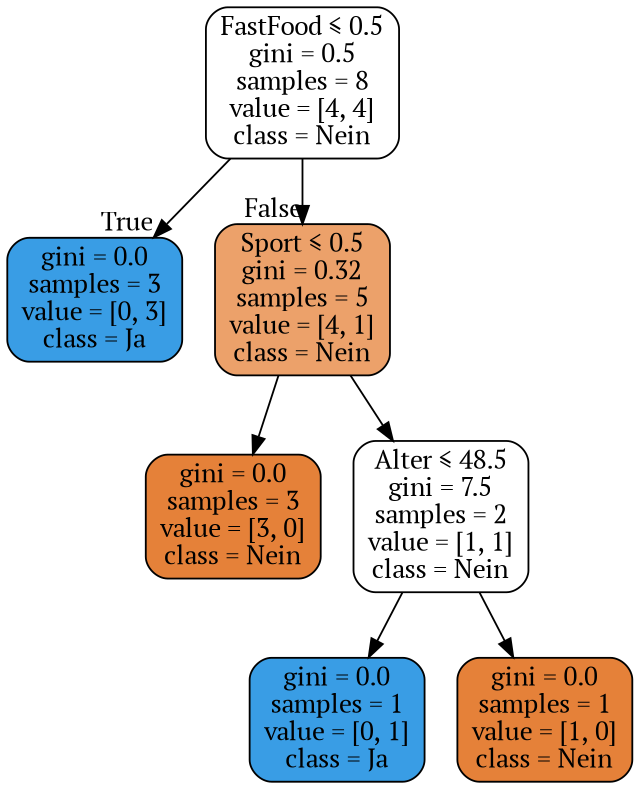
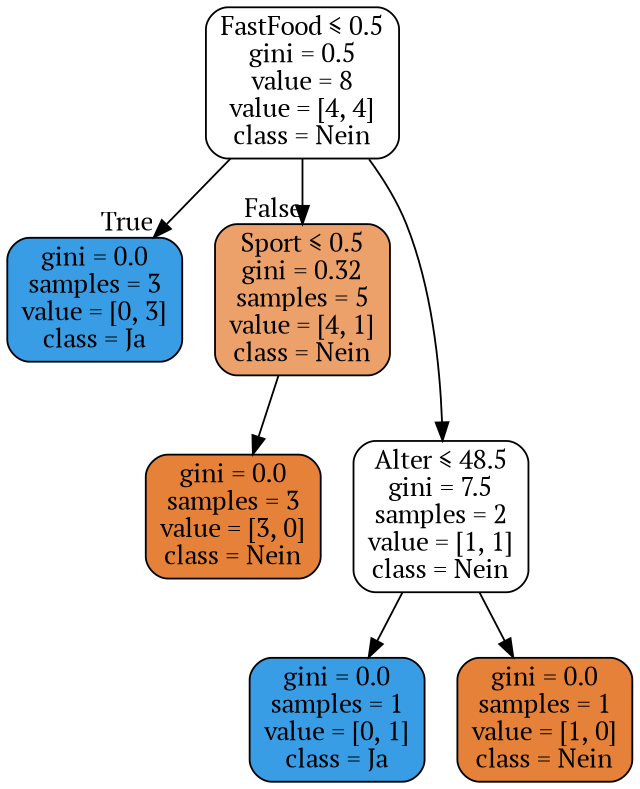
(302, 82) -> (302, 82)
(367, 400) -> (425, 285)
